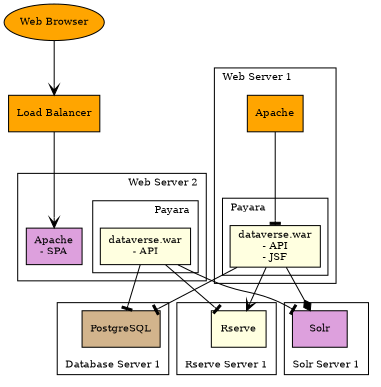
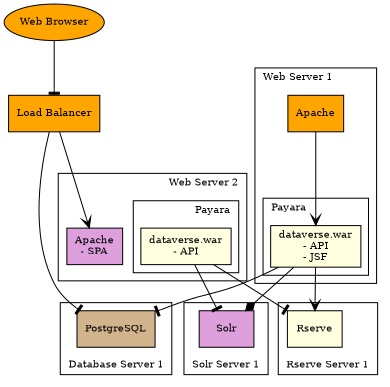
(54, 63) -> (54, 65)
(275, 176) -> (316, 173)
(133, 287) -> (40, 225)
